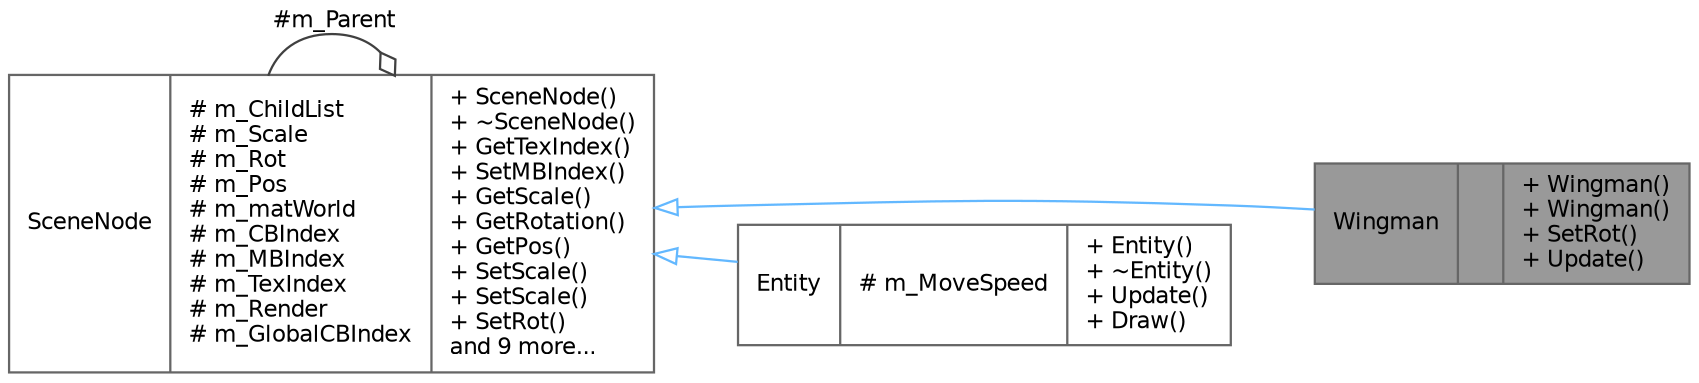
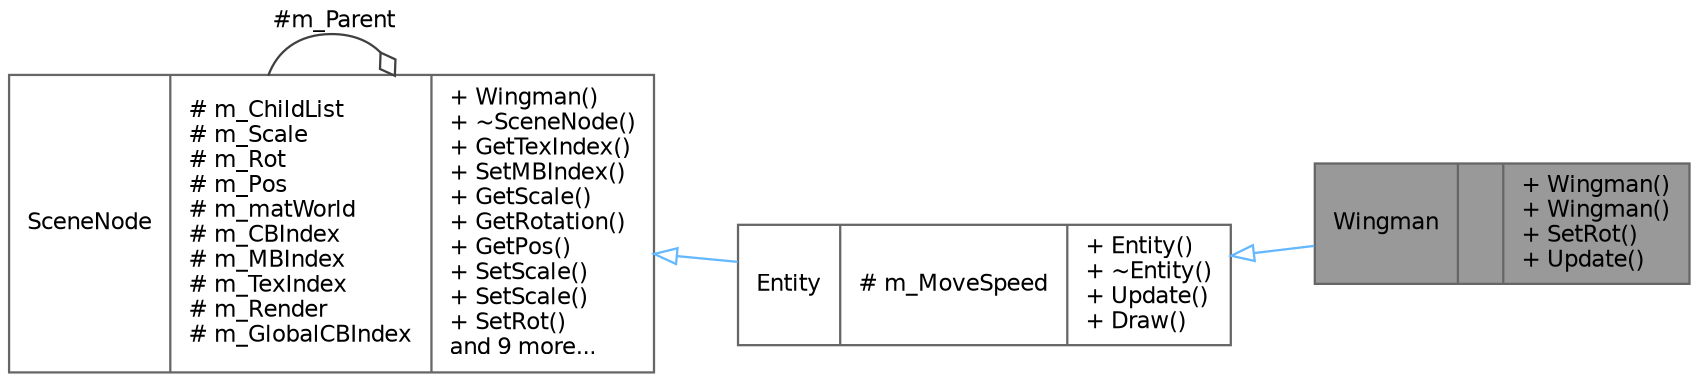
(534, 98) -> (525, 98)
(996, 201) -> (1284, 249)
